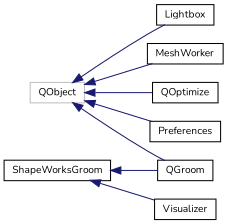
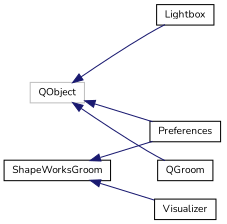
(185, 54) -> none
(185, 93) -> none
(139, 170) -> (126, 149)
